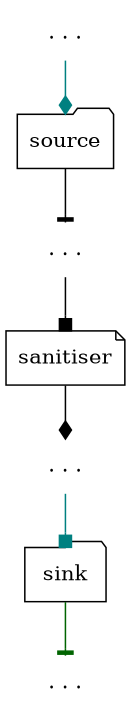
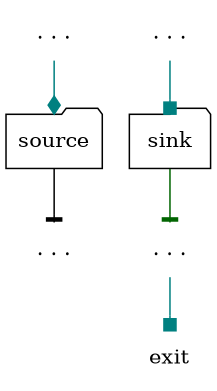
(65, 358) -> none
none -> (170, 358)
